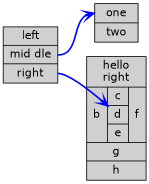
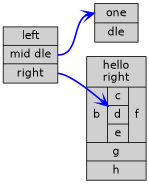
(116, 32) -> (116, 32)
